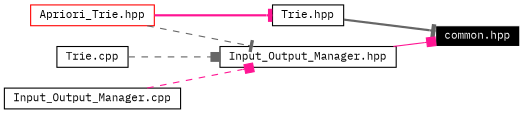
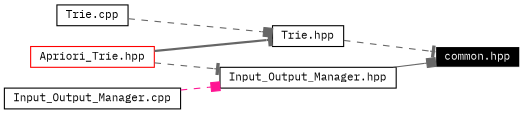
(211, 15) -> (211, 46)
(387, 25) -> (387, 46)
(409, 45) -> (409, 65)
(169, 57) -> (195, 25)
